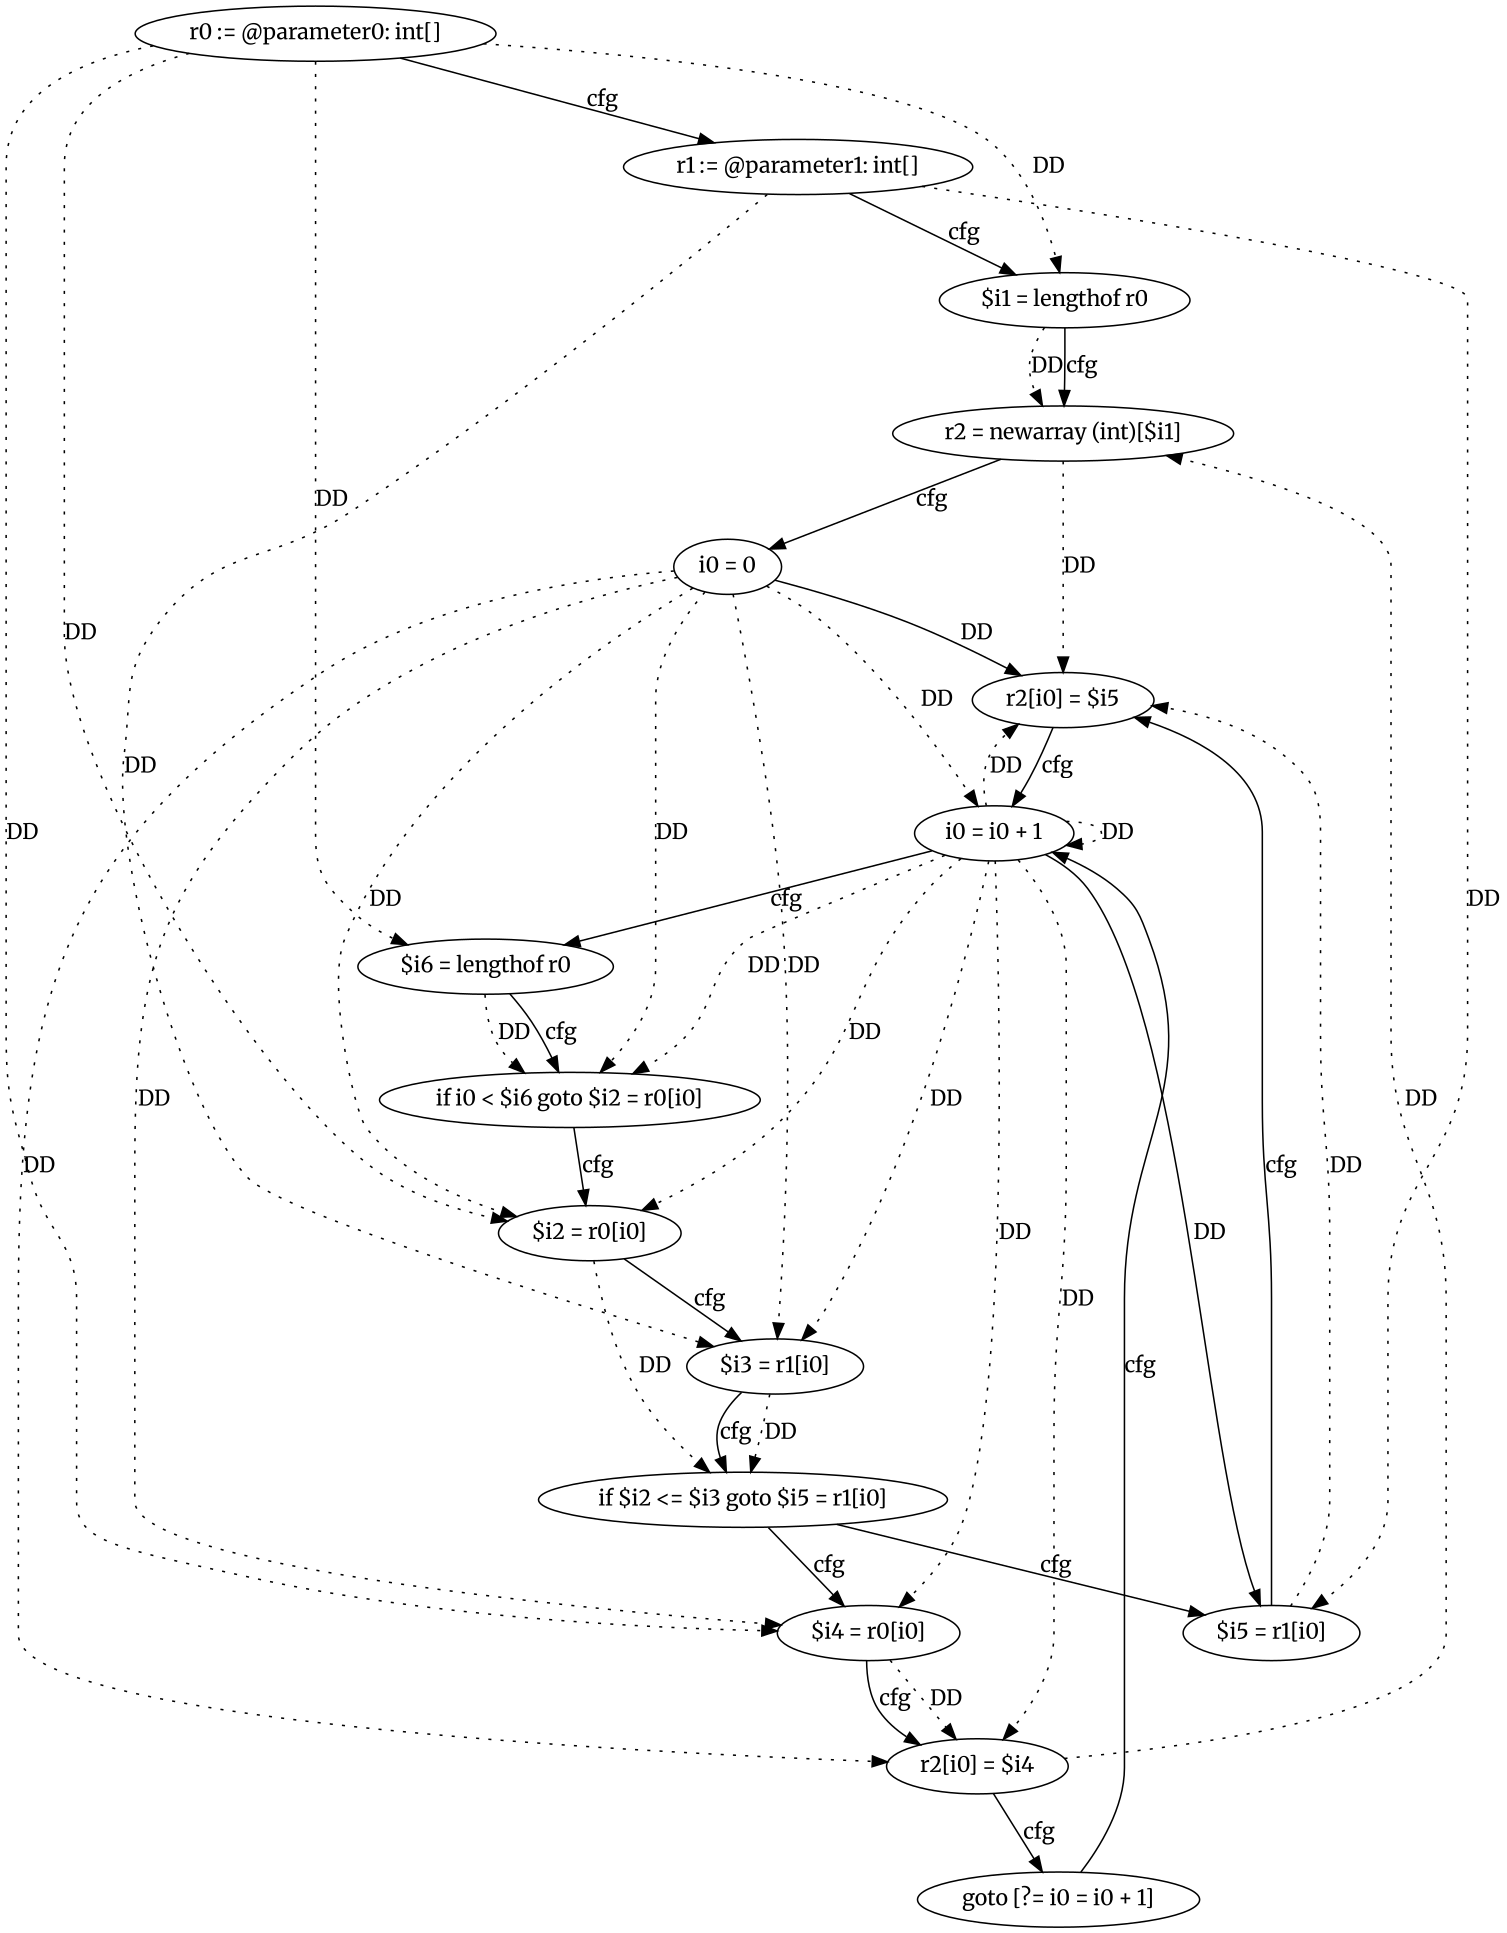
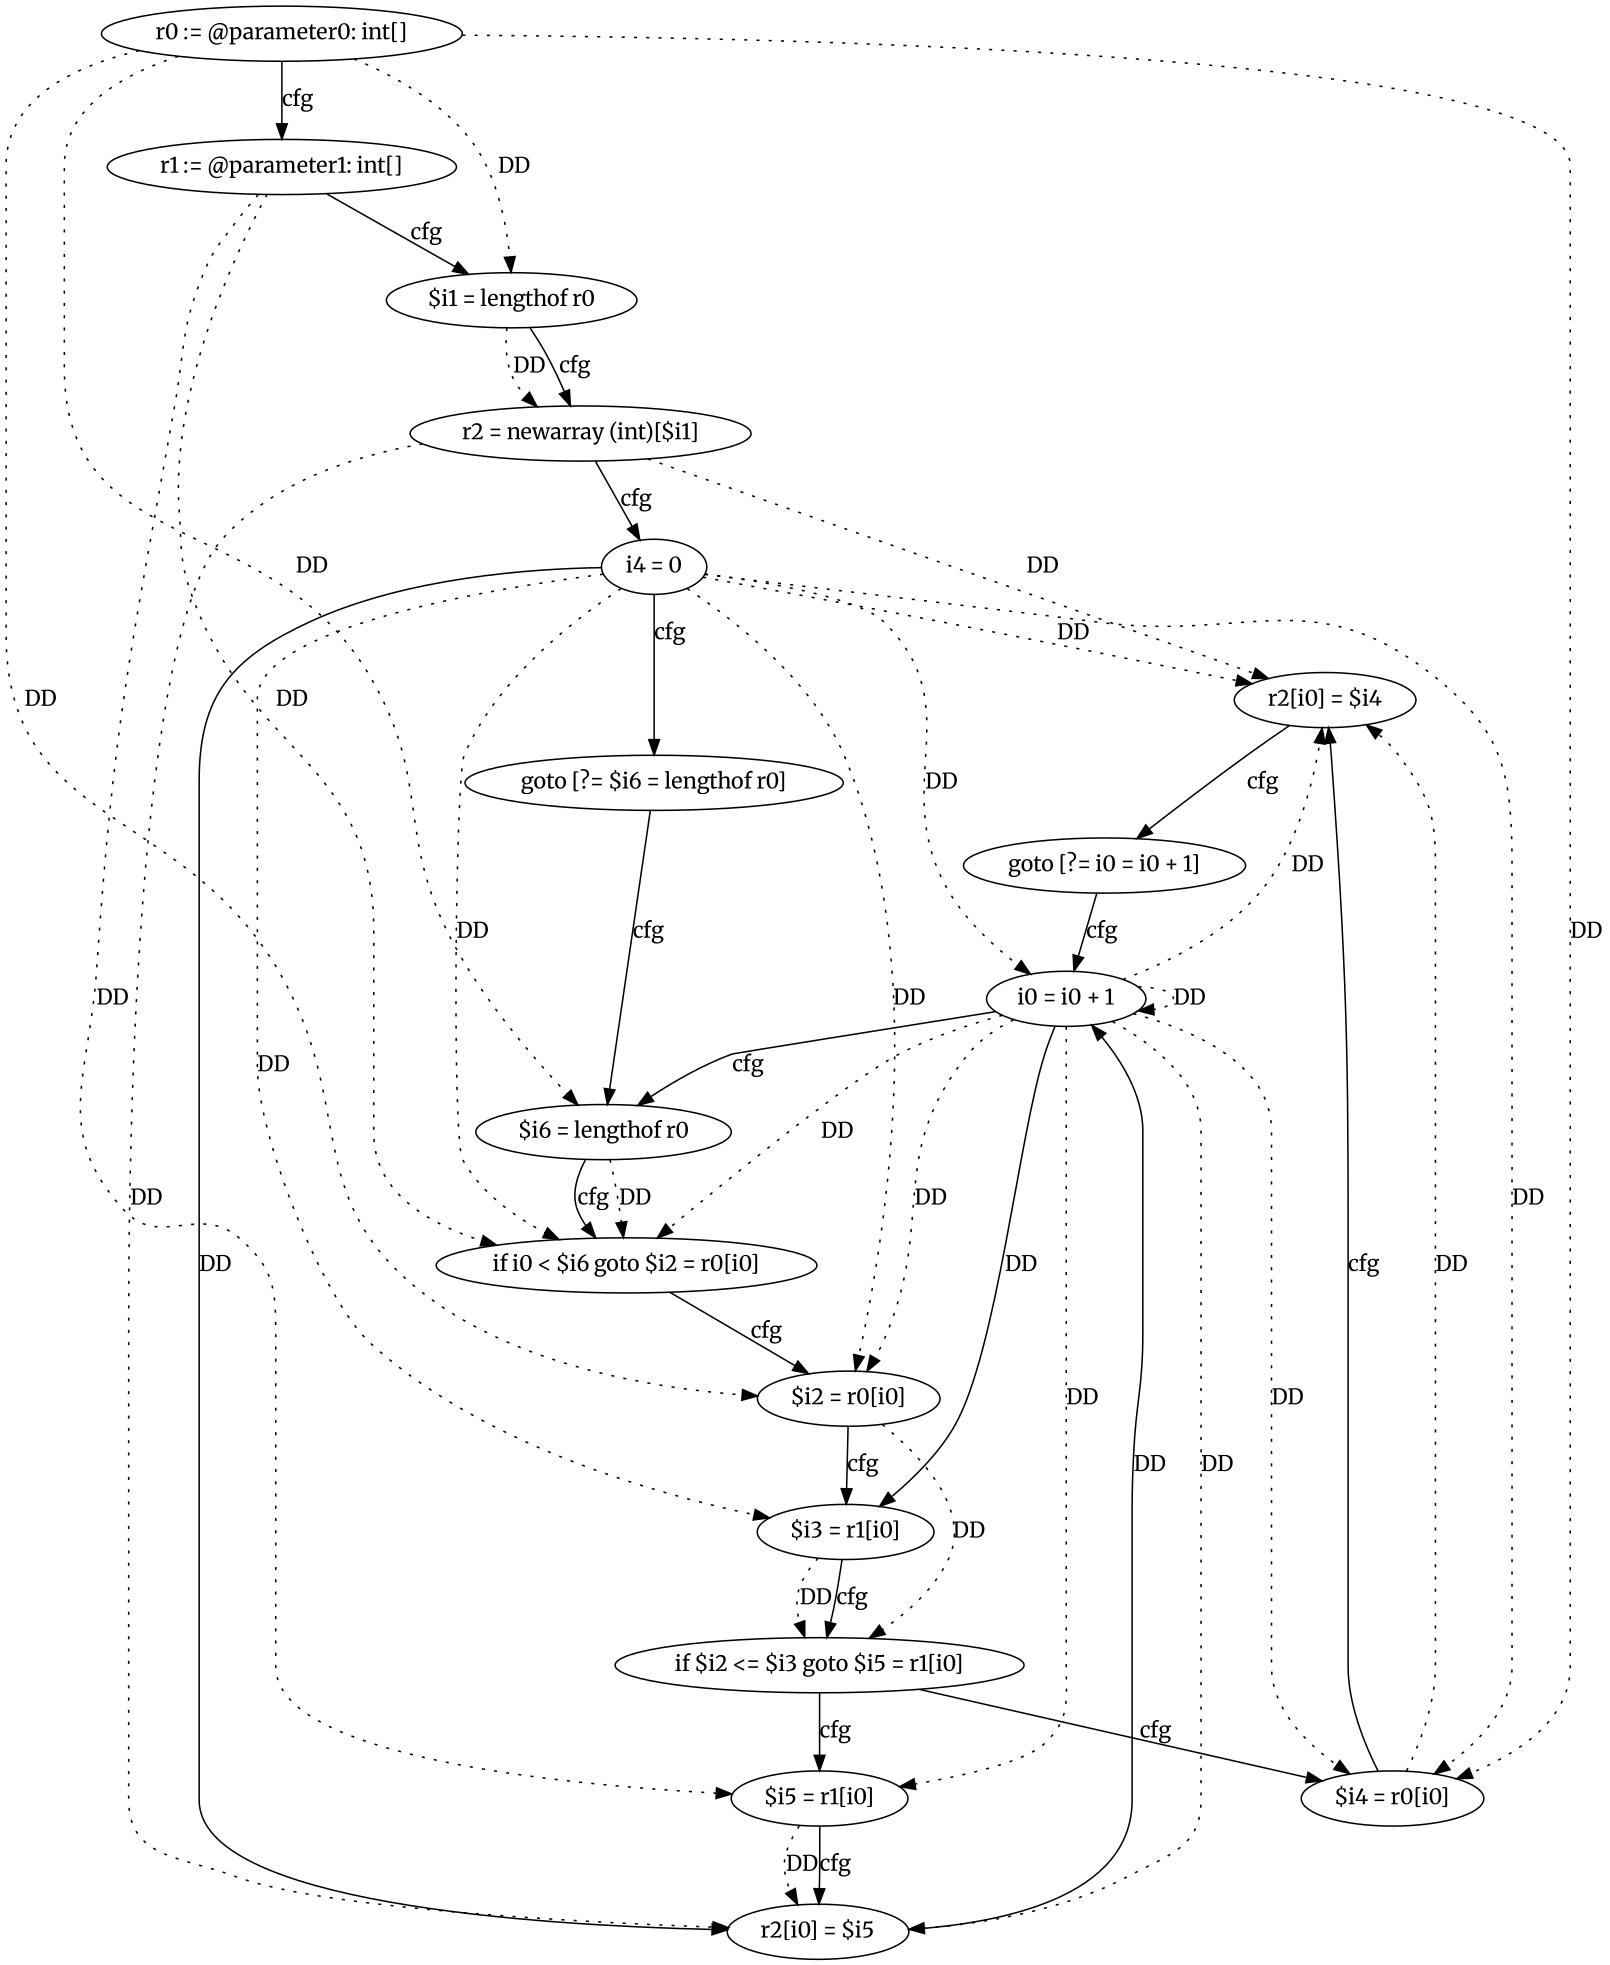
(728, 567) -> (654, 567)
(1058, 767) -> (1150, 1465)
(124, 775) -> (283, 736)
none -> (654, 783)
(920, 1102) -> (1000, 1274)
(1183, 1208) -> (1066, 1457)
(1438, 1227) -> (951, 566)
